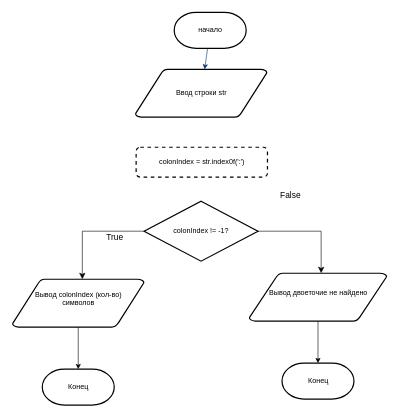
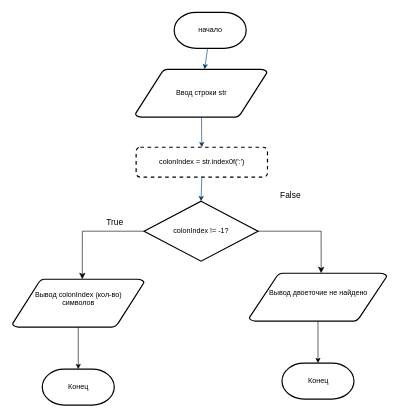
none -> (202, 130)
none -> (202, 188)
(117, 236) -> (117, 221)
